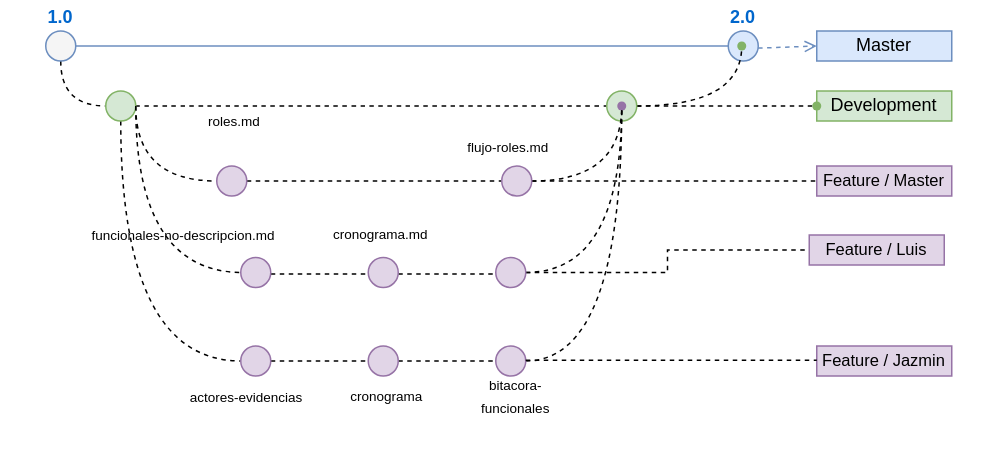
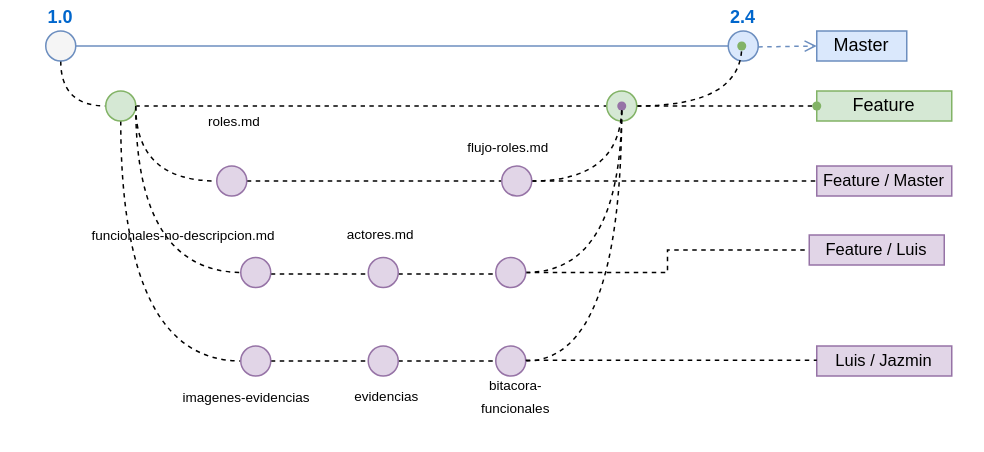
(743, 15) -> (743, 15)
(884, 46) -> (862, 46)
(884, 106) -> (884, 106)
(381, 233) -> (381, 233)
(884, 361) -> (884, 361)
(387, 395) -> (387, 395)
(247, 397) -> (247, 397)
